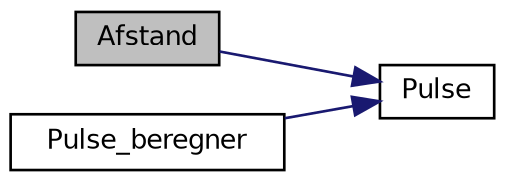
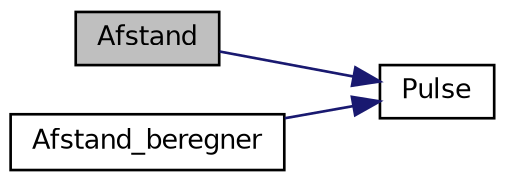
(147, 142) -> (147, 142)
